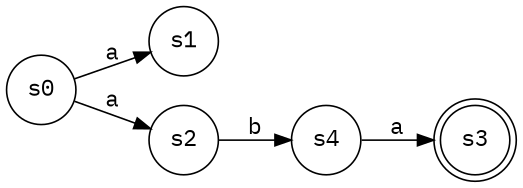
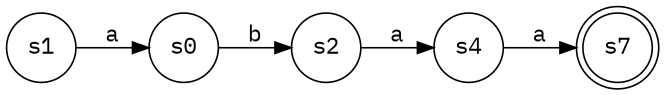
(105, 68) -> (105, 48)
(112, 100) -> (255, 36)
(255, 128) -> (397, 36)
(475, 140) -> (618, 48)
